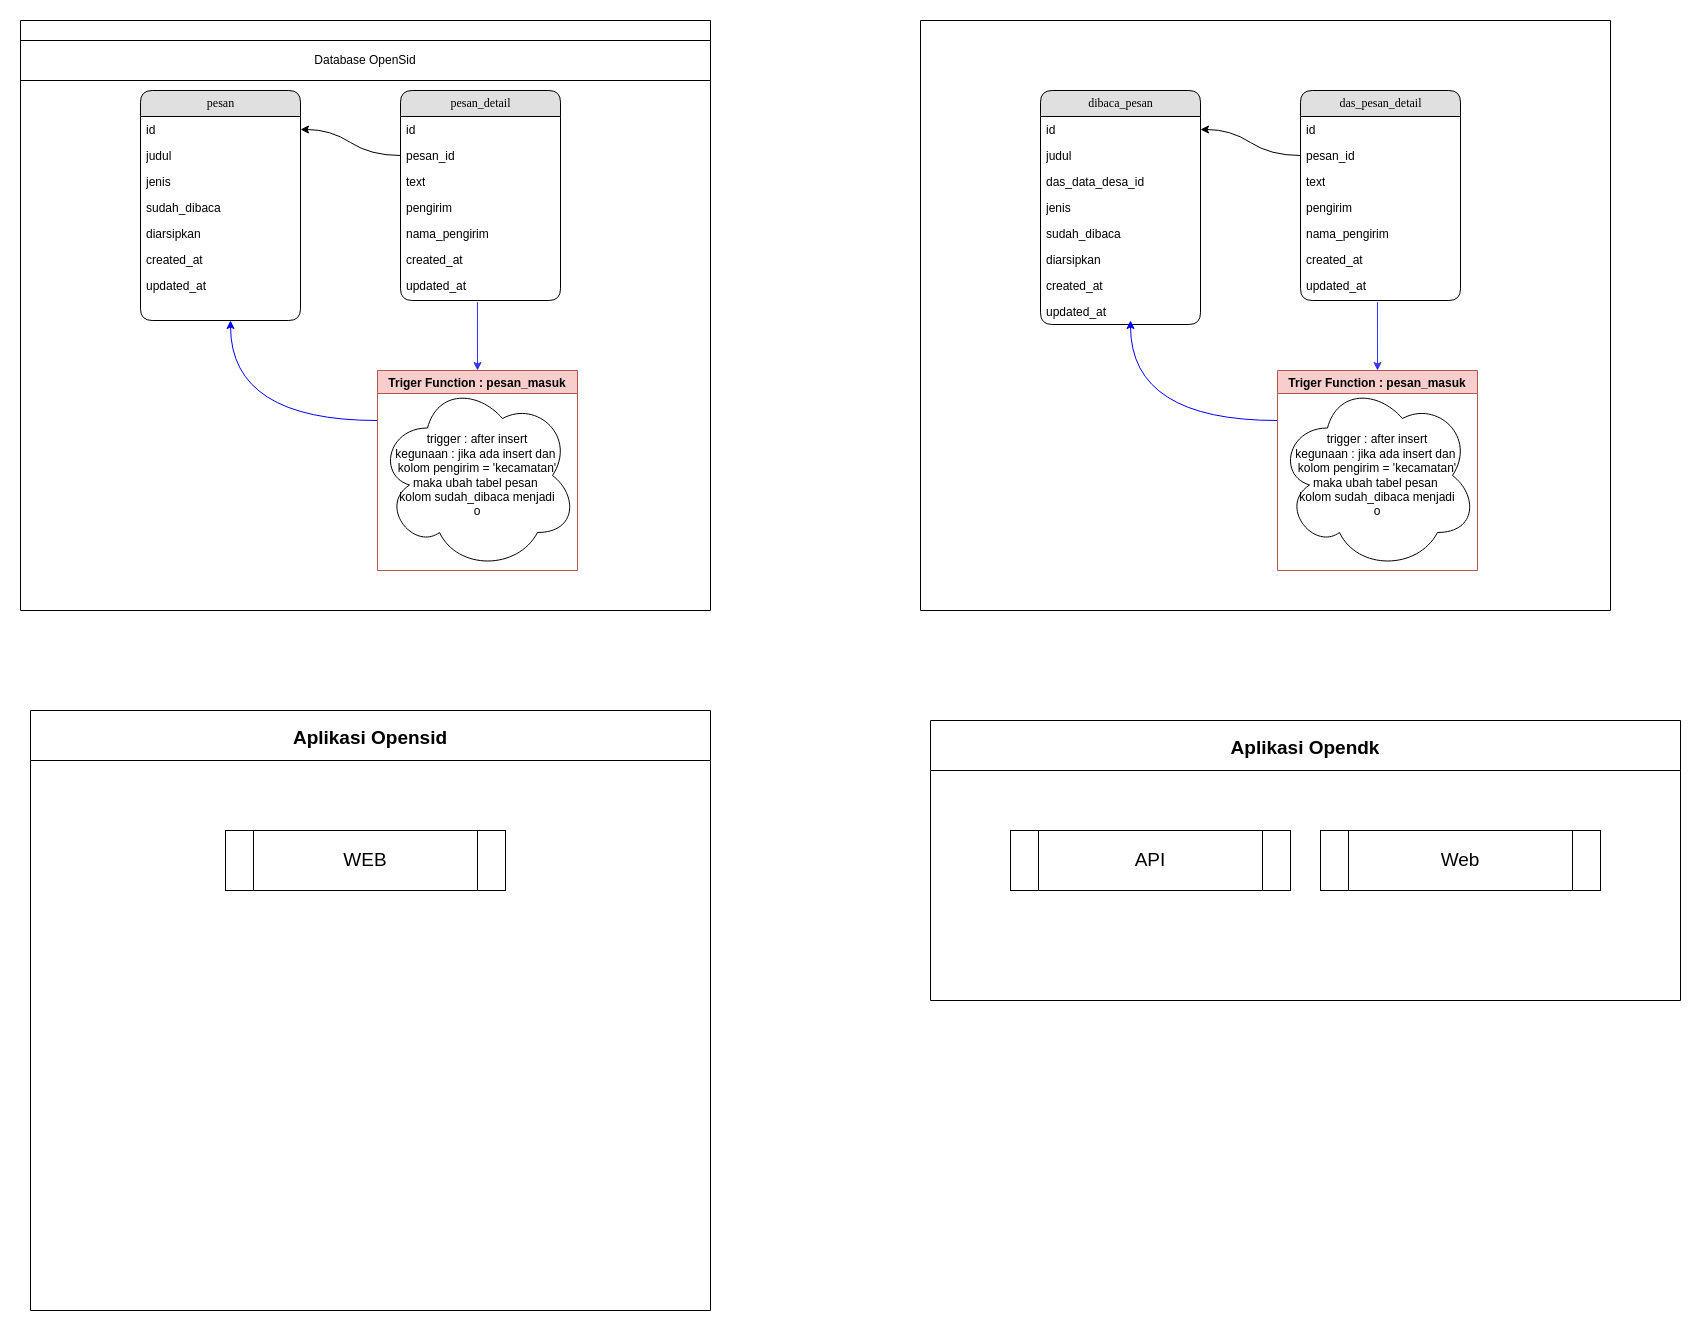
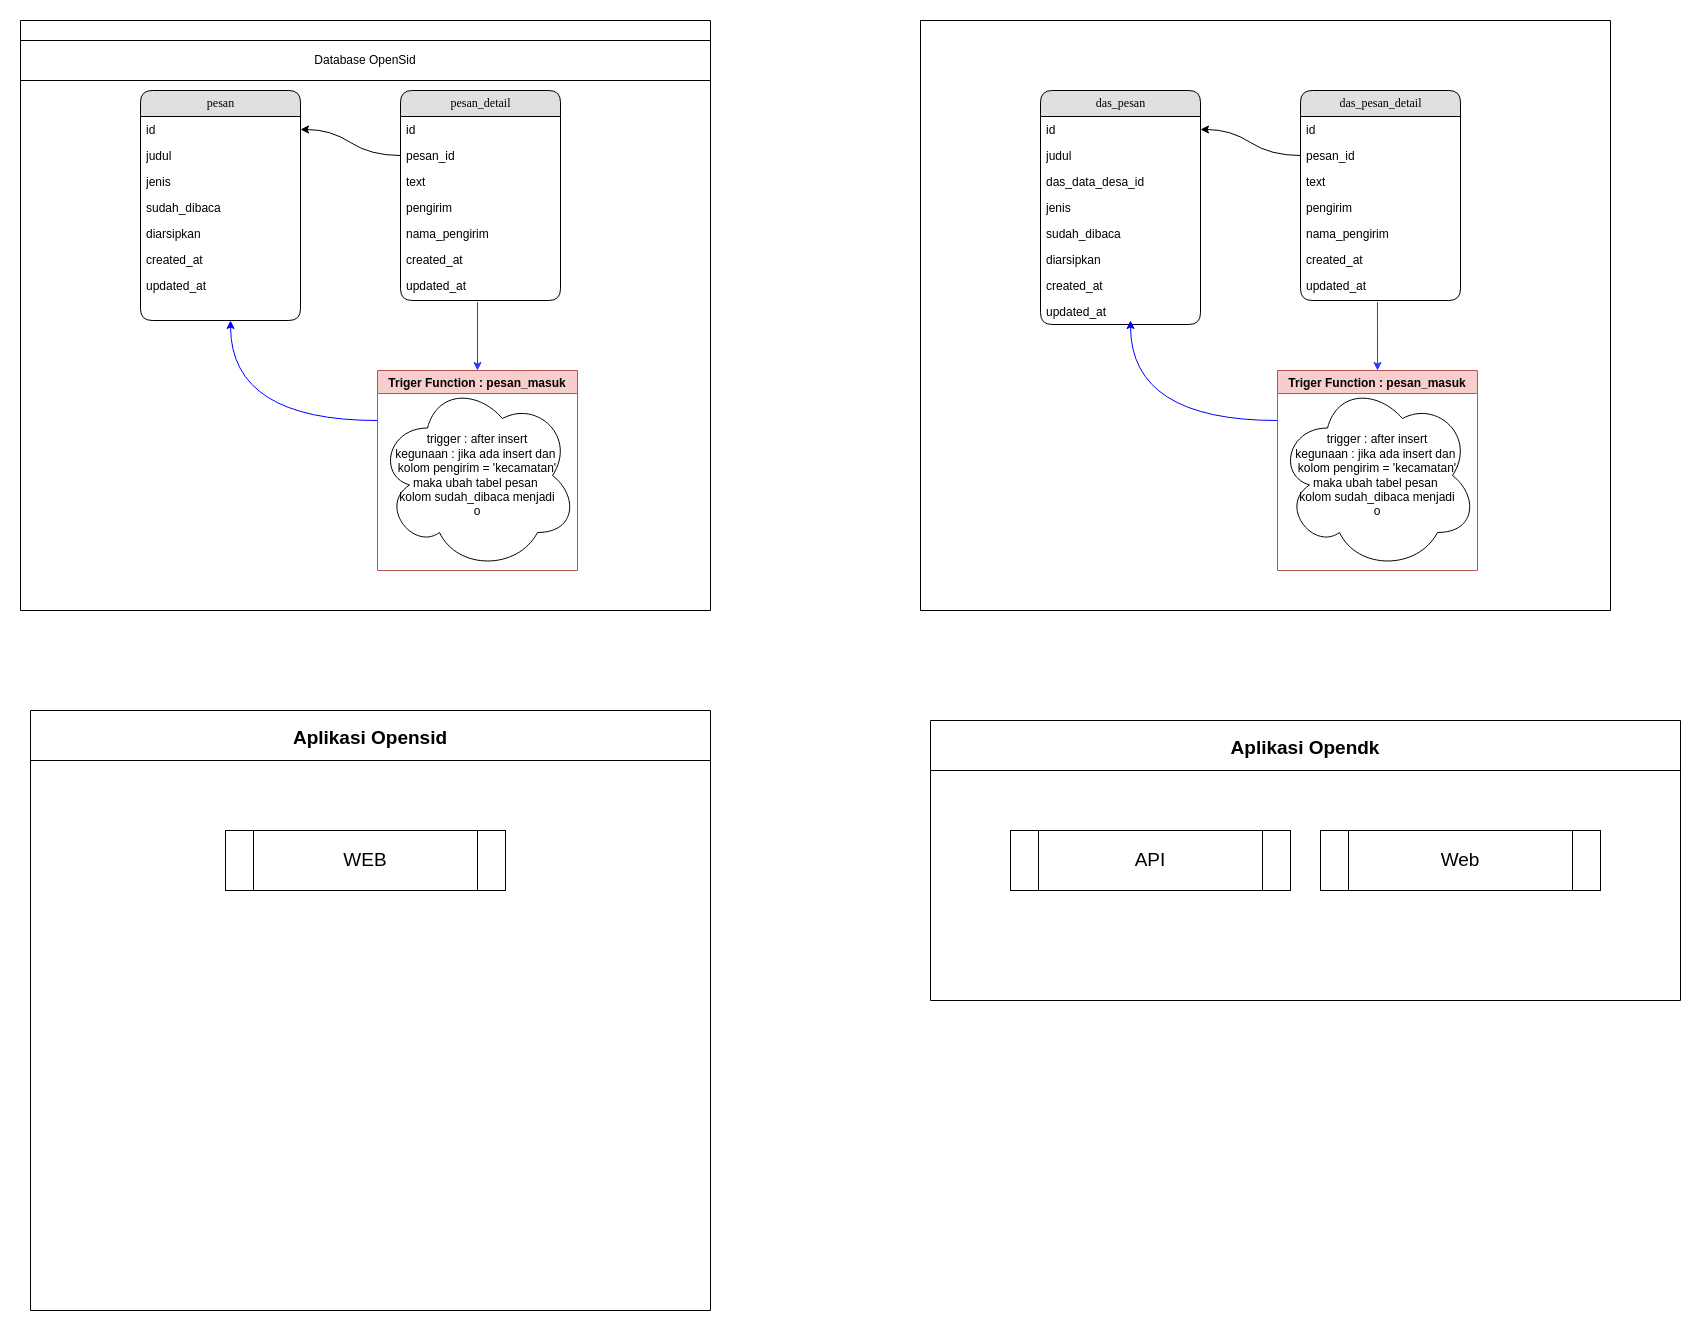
(1121, 104) -> (1121, 104)
